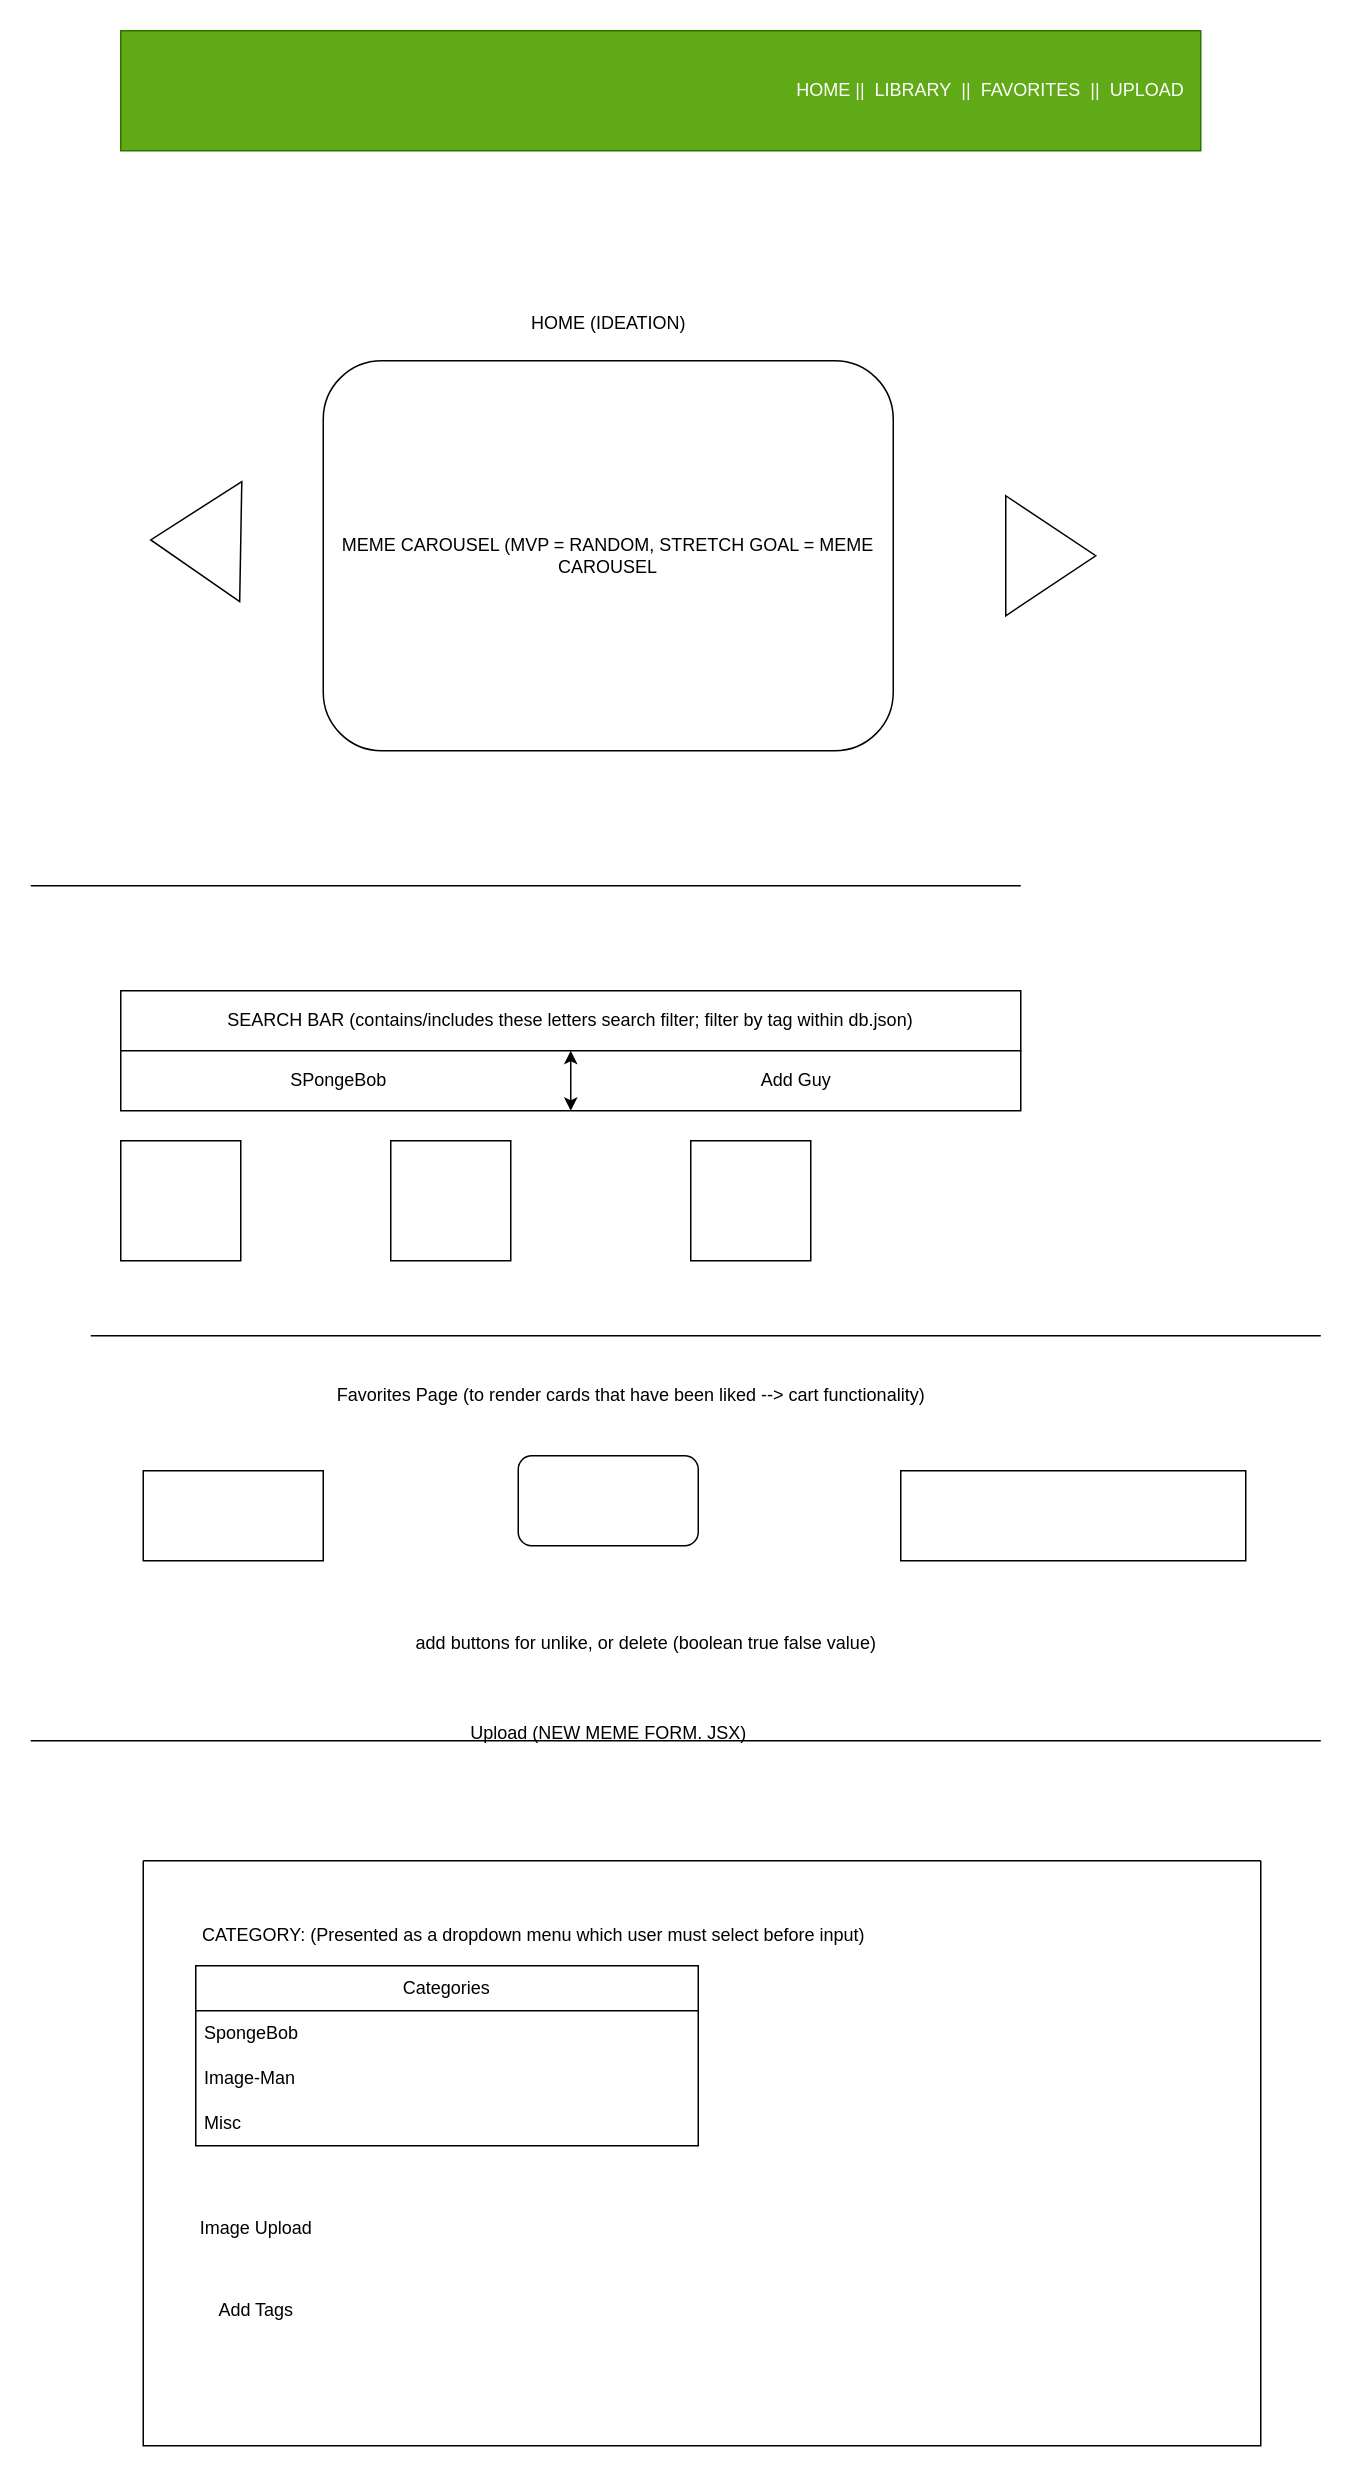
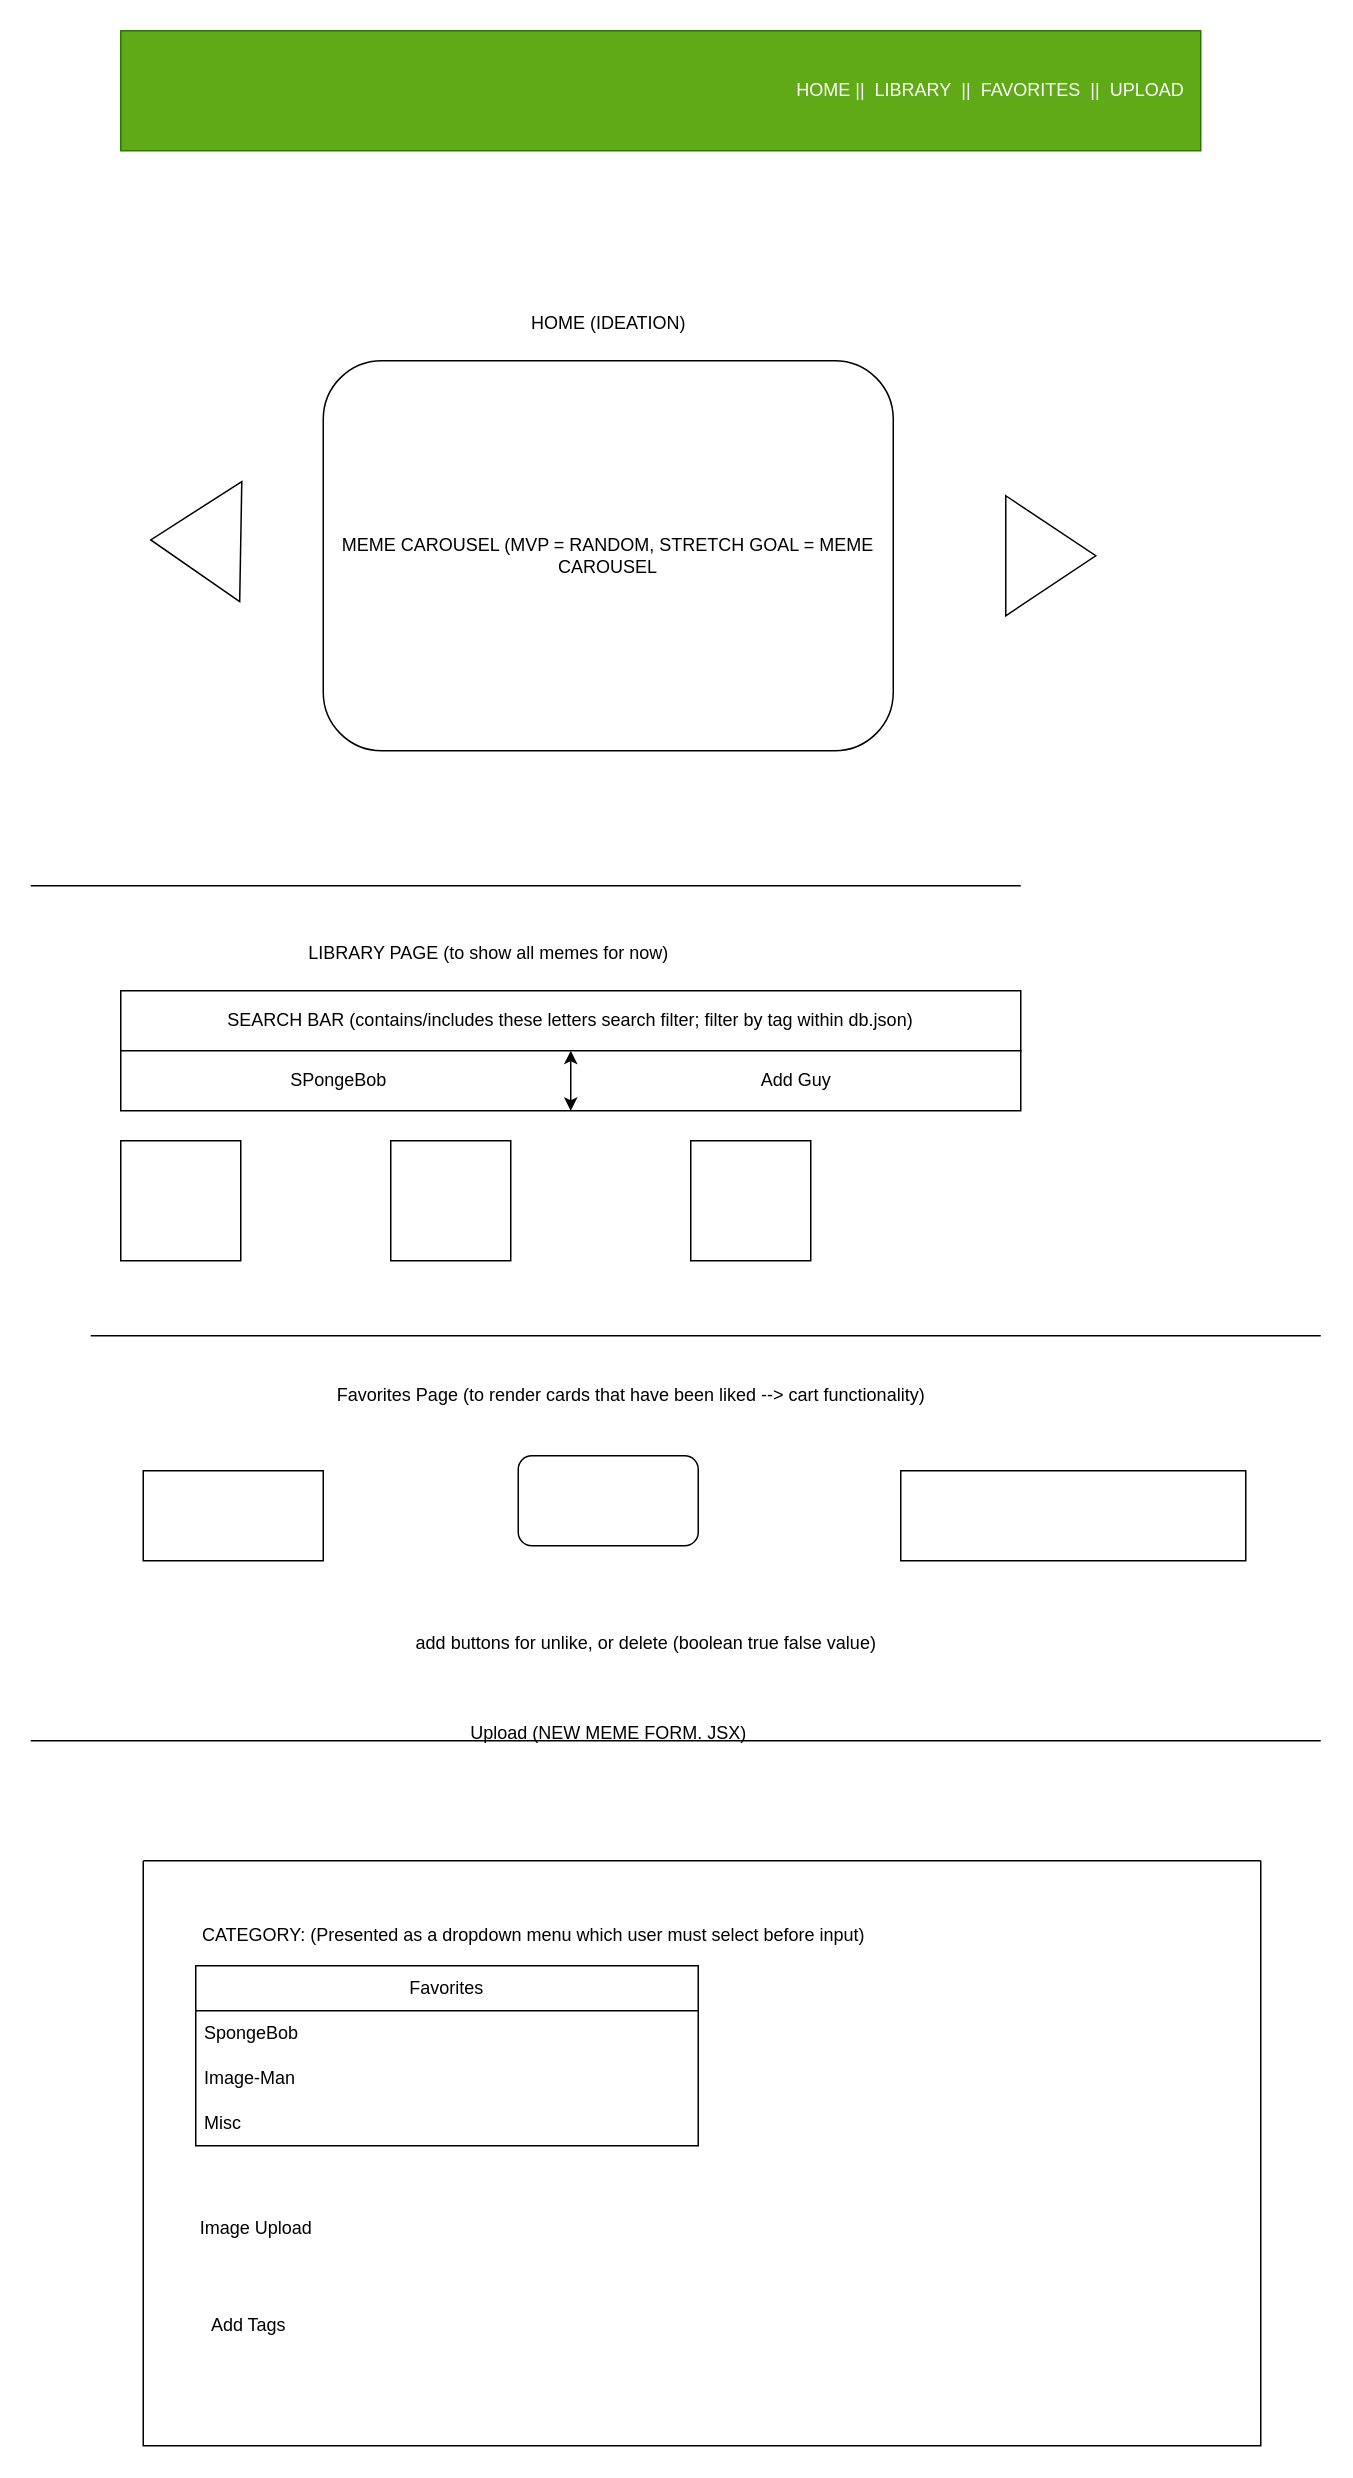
none -> (488, 953)
(447, 1988) -> (447, 1988)
(256, 2311) -> (248, 2326)
